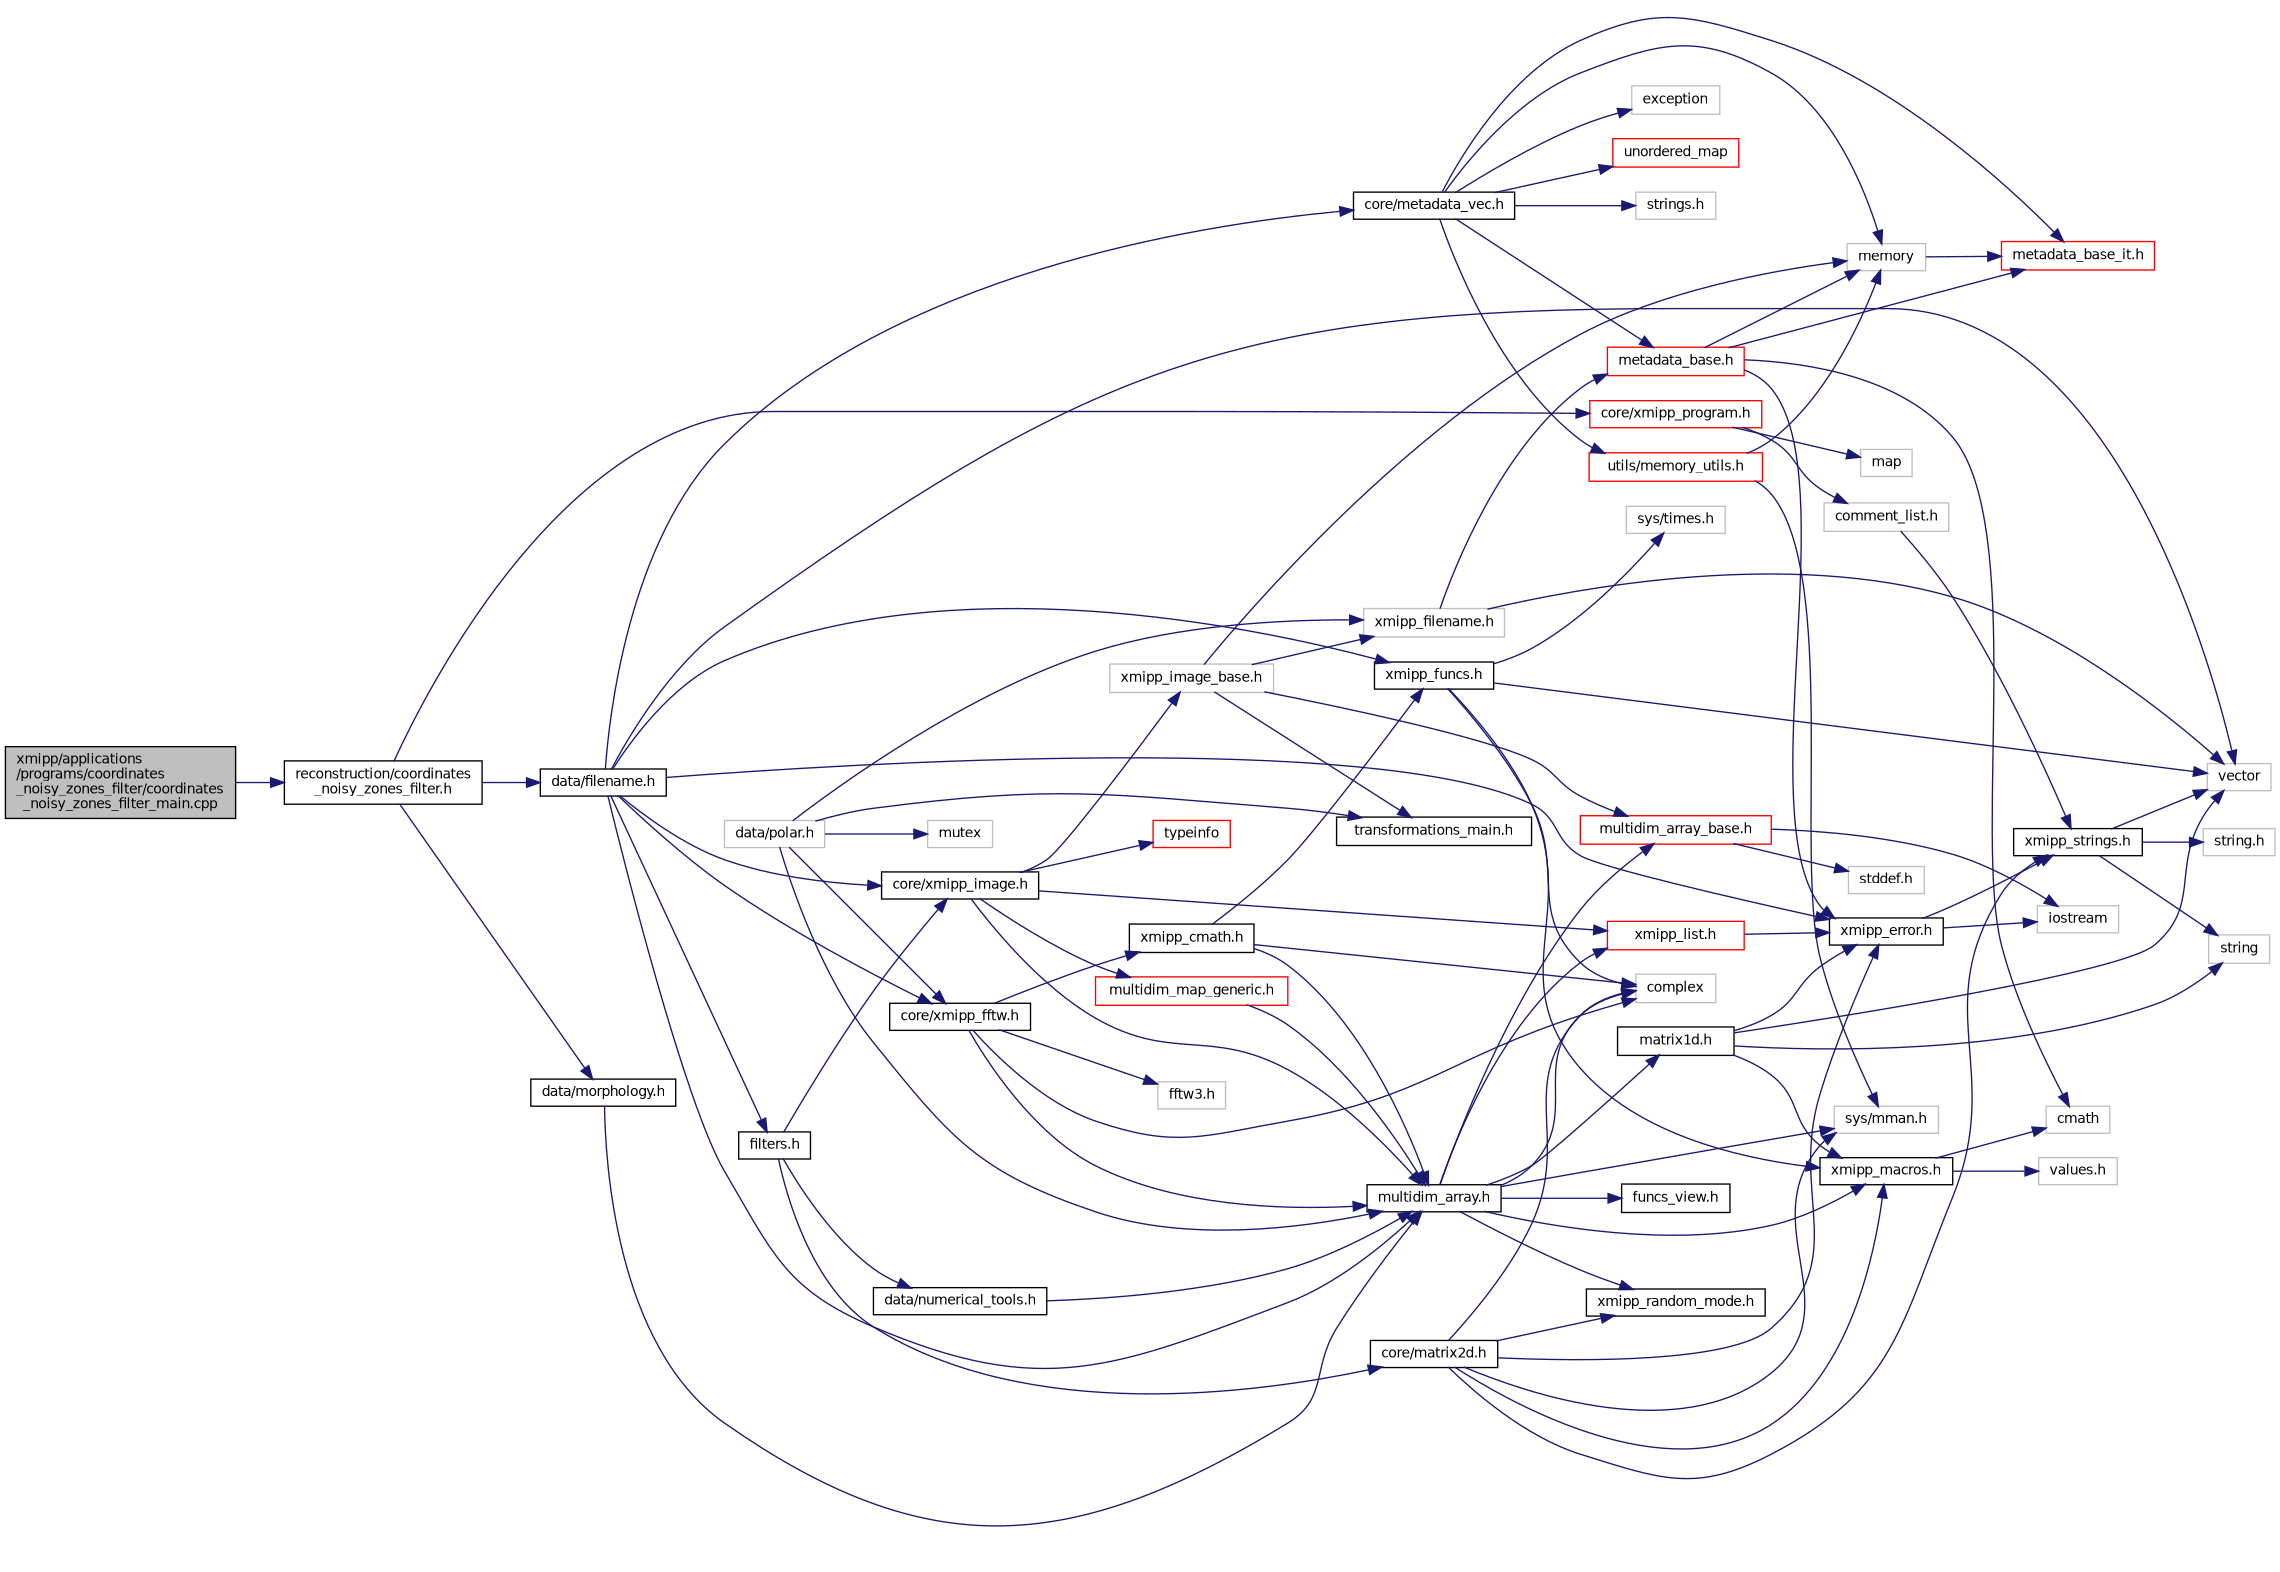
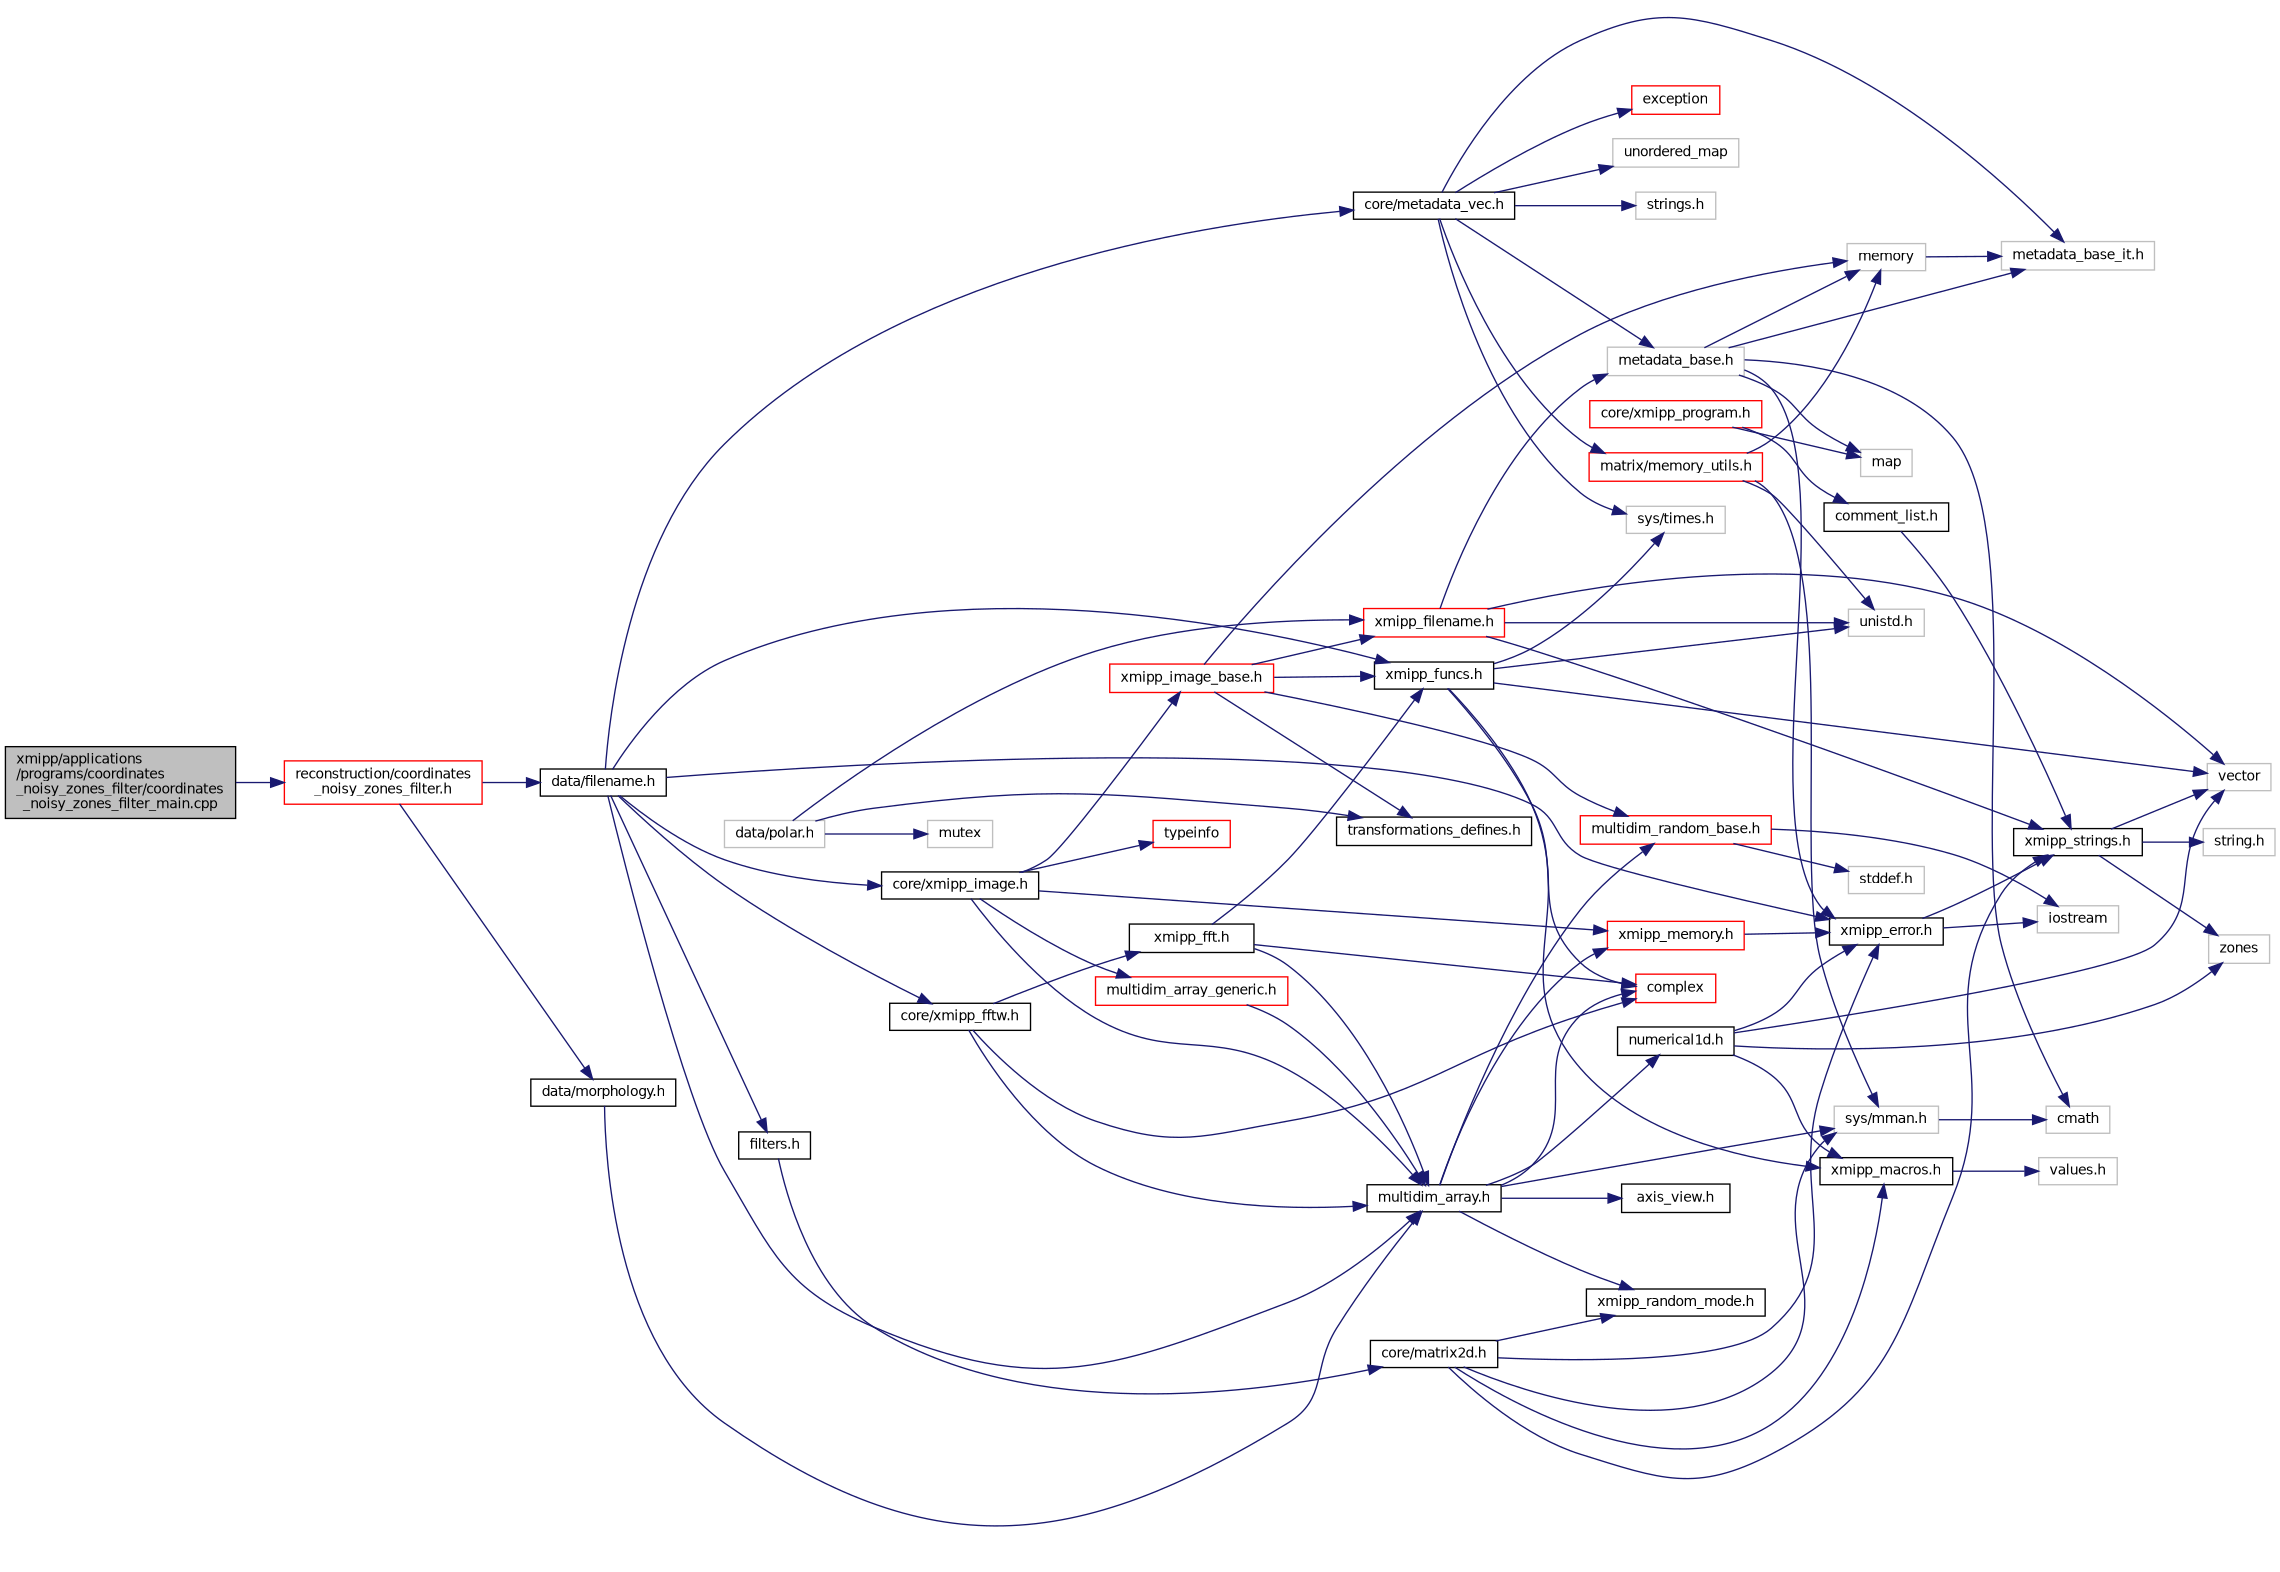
(1682, 46) -> (1493, 376)
(1676, 100) -> (1676, 100)
(1676, 153) -> (1676, 153)
(2078, 256) -> (2078, 256)
(1425, 319) -> none
(1676, 361) -> (1676, 361)
none -> (1793, 405)
(904, 411) -> none
(1676, 467) -> (1676, 467)
(1886, 517) -> (1886, 517)
(1434, 623) -> (1434, 623)
none -> (1886, 623)
none -> (1317, 677)
(1192, 678) -> (1192, 678)
none -> (1759, 726)
(383, 783) -> (383, 783)
(1676, 830) -> (1676, 830)
(1434, 831) -> (1434, 831)
(862, 921) -> none
(1676, 936) -> (1676, 936)
(1192, 938) -> (1192, 938)
(2239, 949) -> (2239, 949)
(1676, 988) -> (1676, 988)
(1192, 991) -> (1192, 991)
(848, 1028) -> none
(1676, 1041) -> (1676, 1041)
(1192, 1095) -> none
(1546, 1113) -> none
(1984, 1145) -> (1986, 1120)
(993, 1165) -> none
(1676, 1198) -> (1676, 1198)
(1671, 1235) -> none
(960, 1301) -> none
